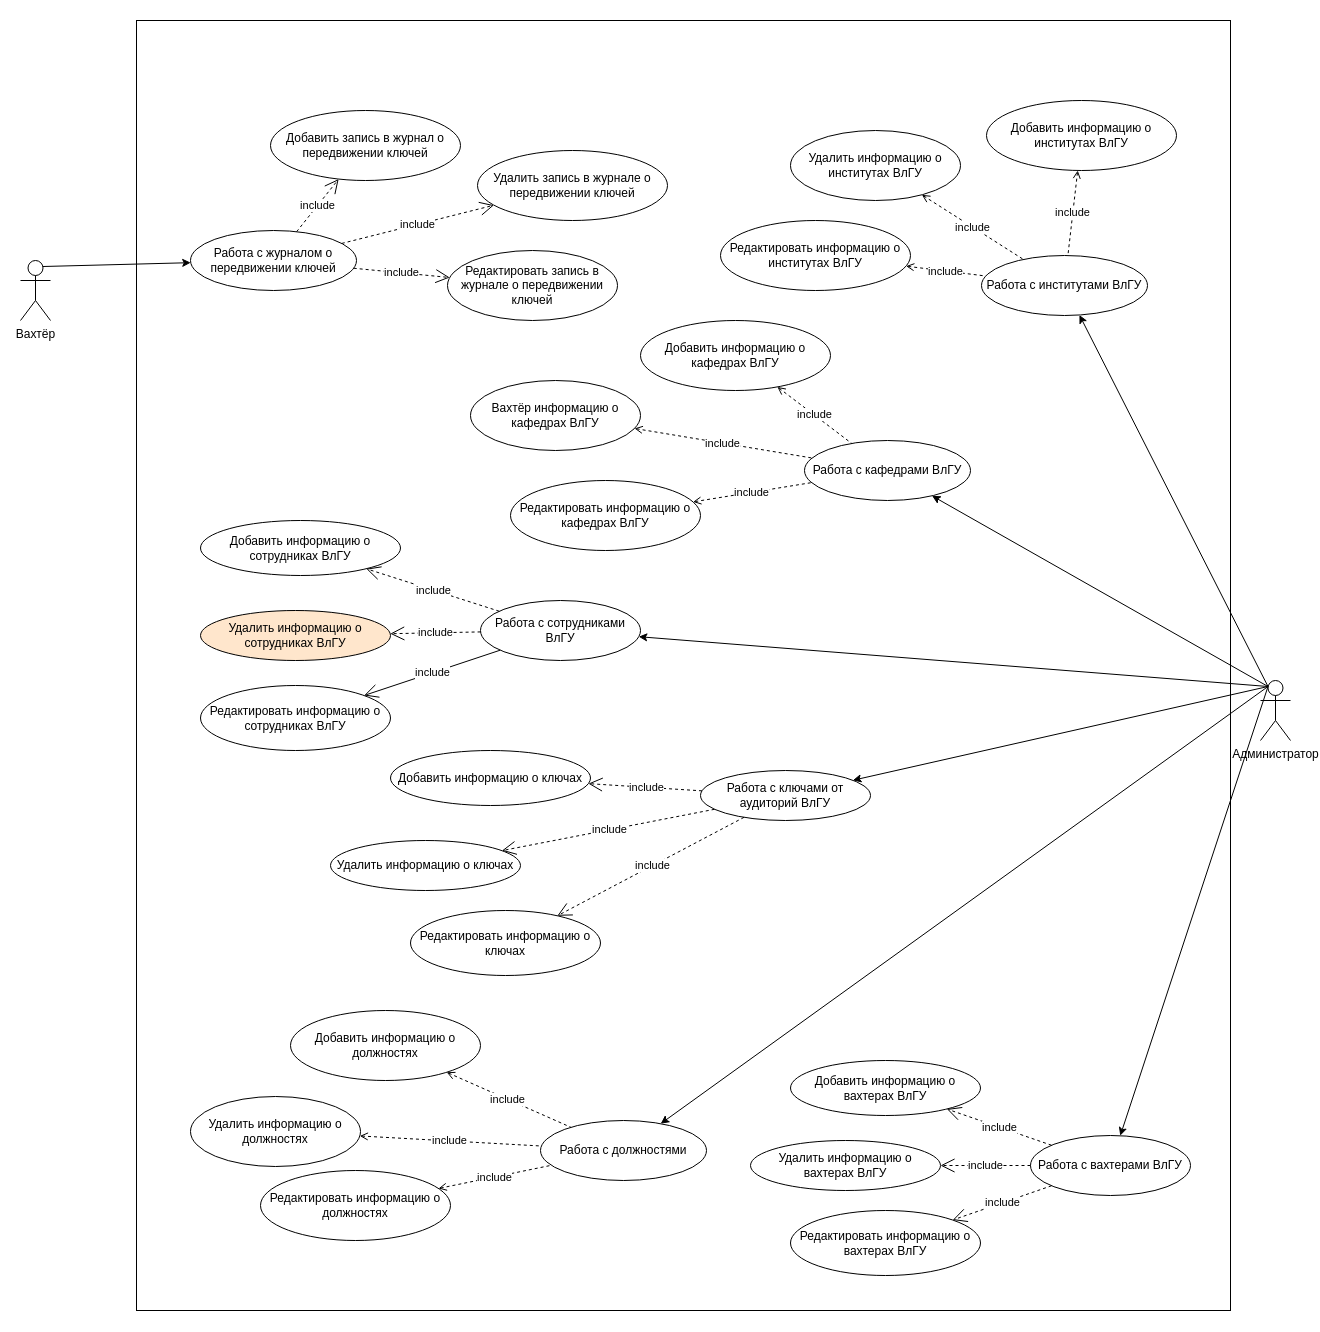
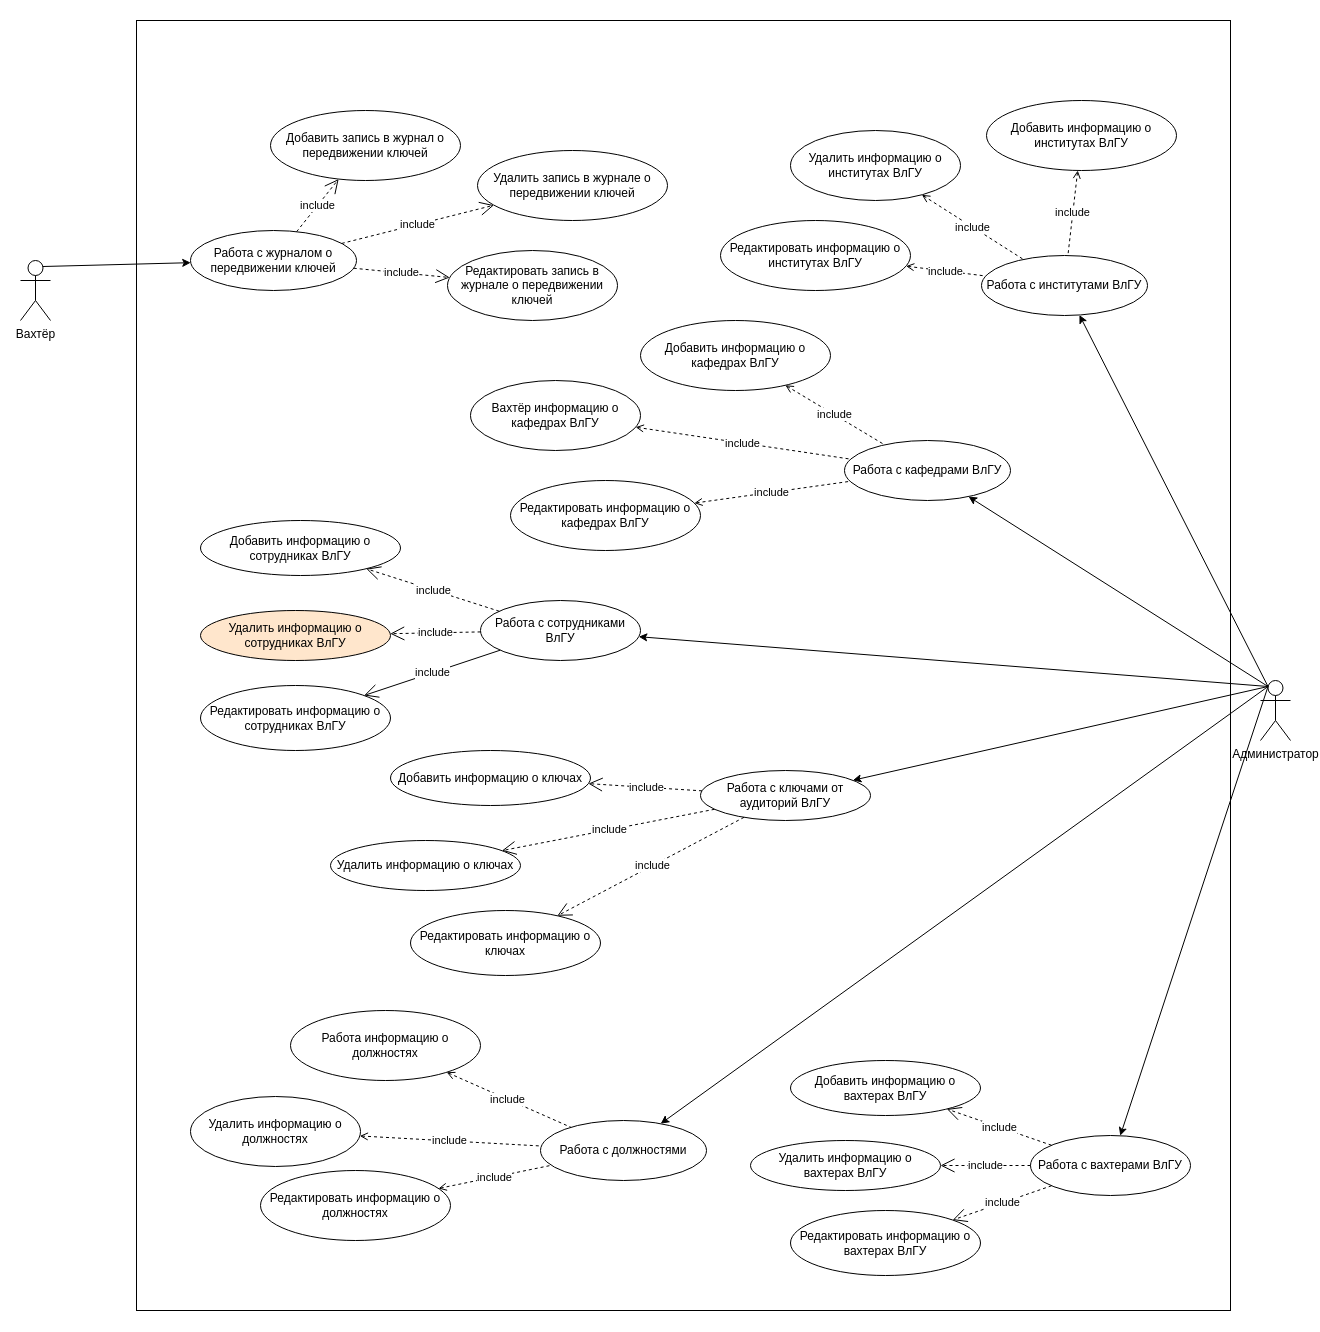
(888, 471) -> (928, 471)
(386, 1046) -> (386, 1046)
